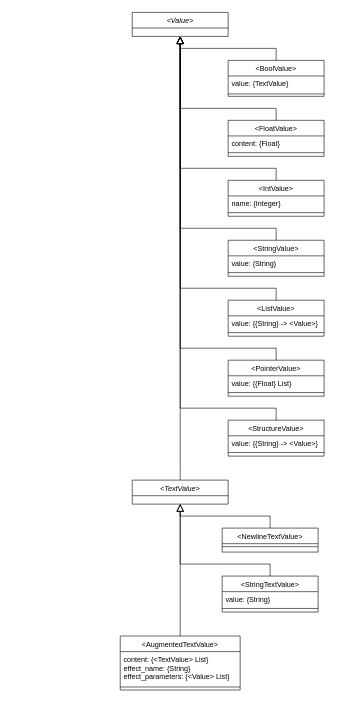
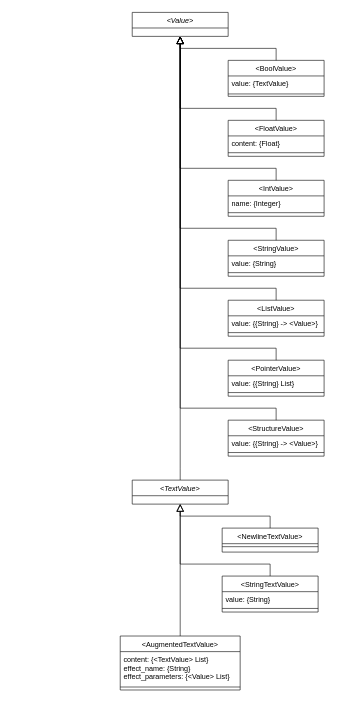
(268, 384) -> (270, 384)
